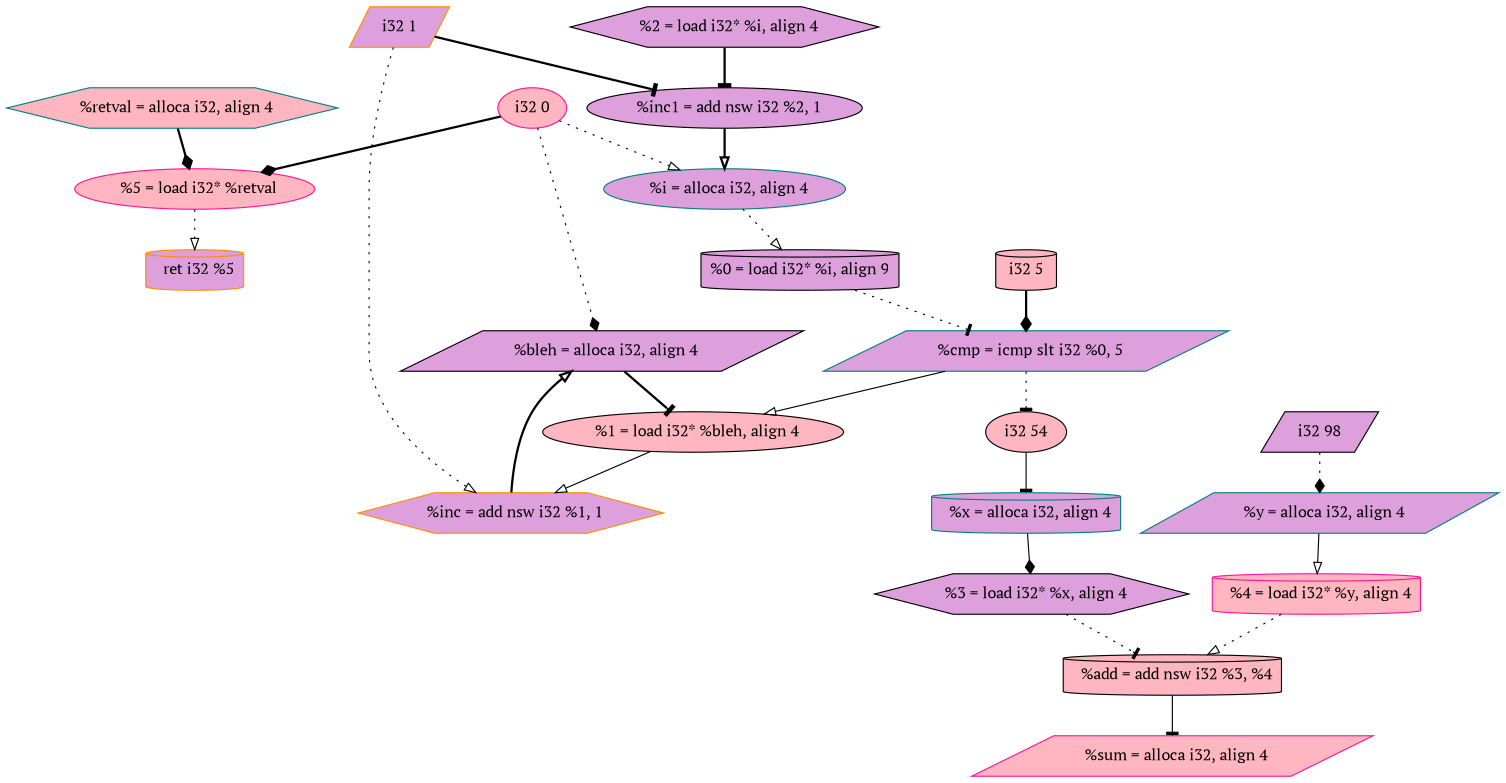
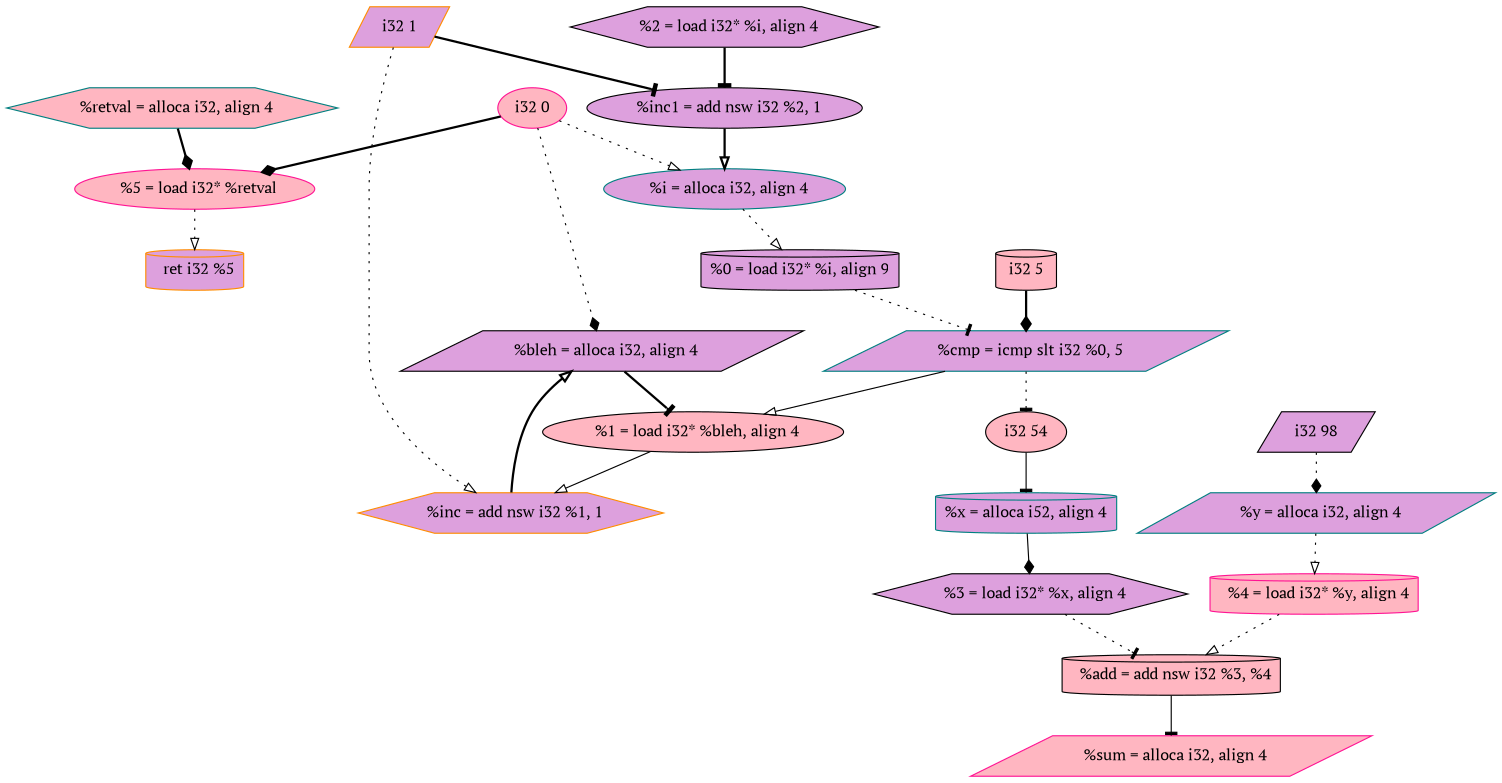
(1026, 513) -> (1026, 513)
(1318, 548) -> (1315, 548)
